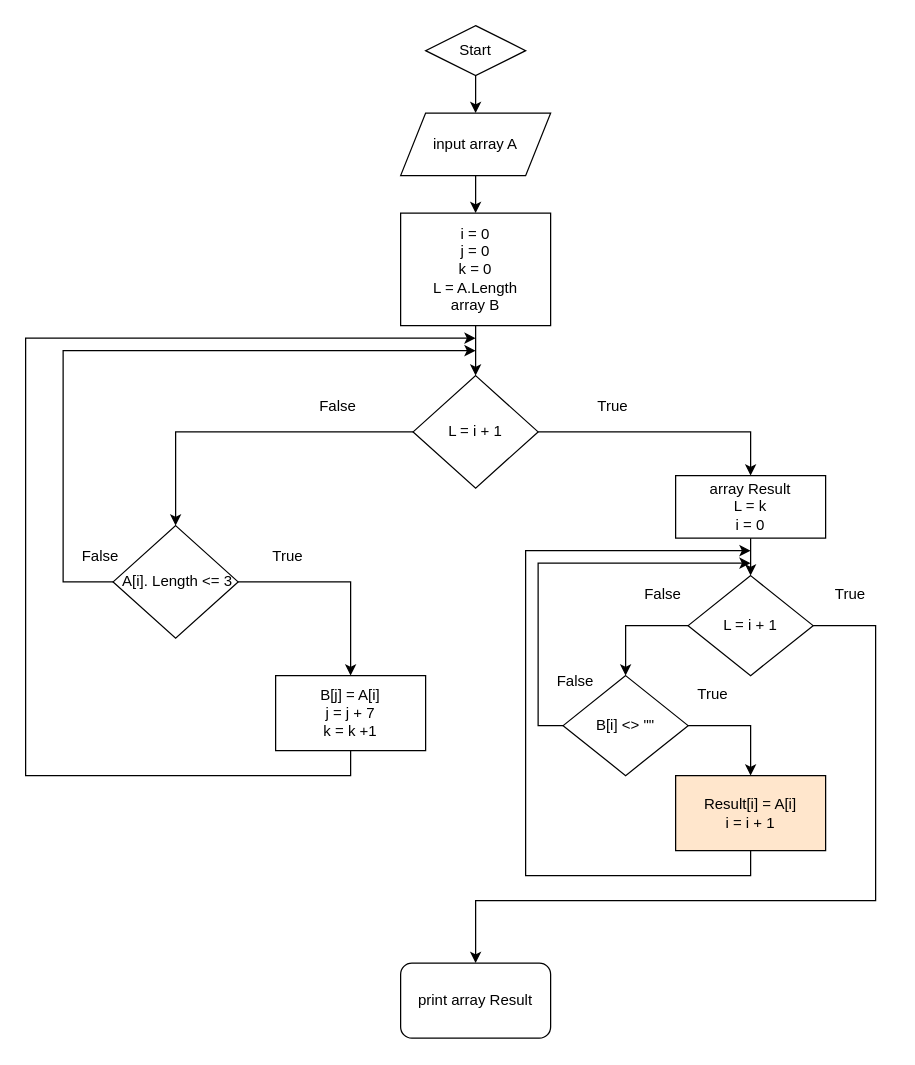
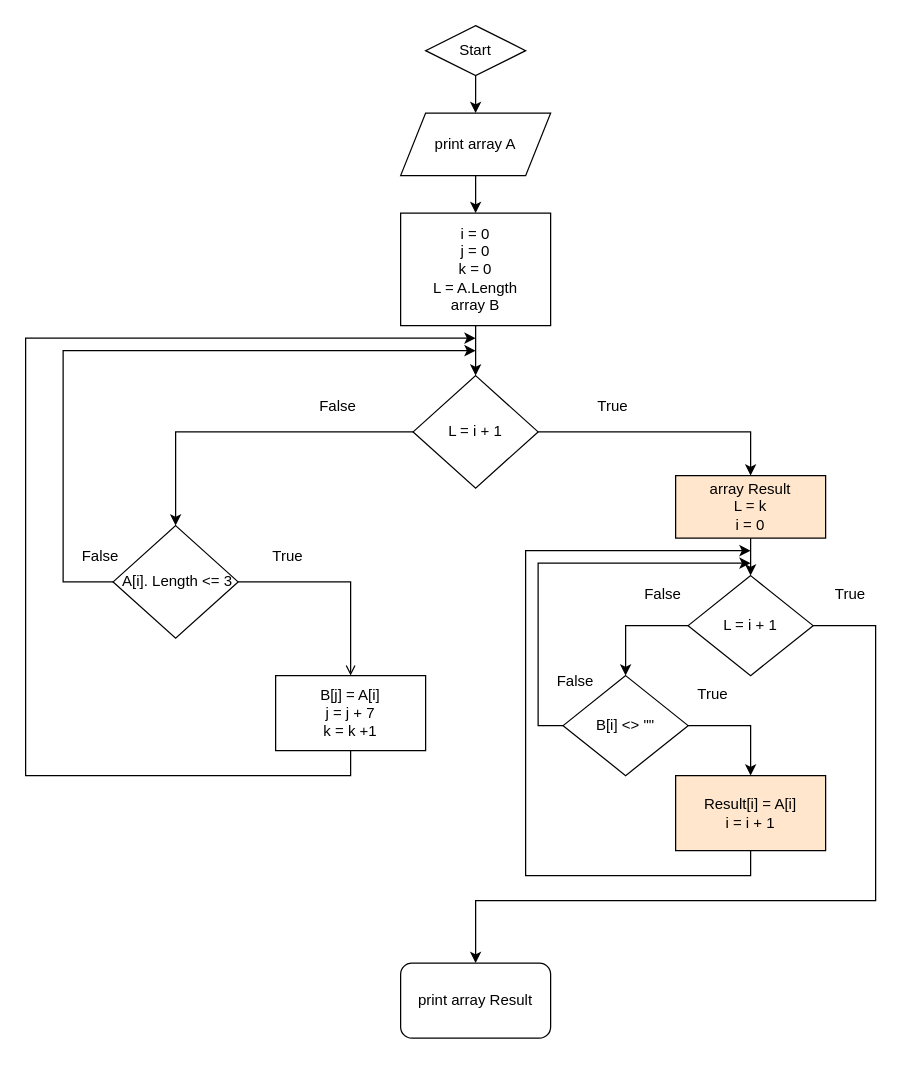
(476, 144) -> (476, 144)
(751, 507) -> (751, 507)
(351, 665) -> (351, 667)
